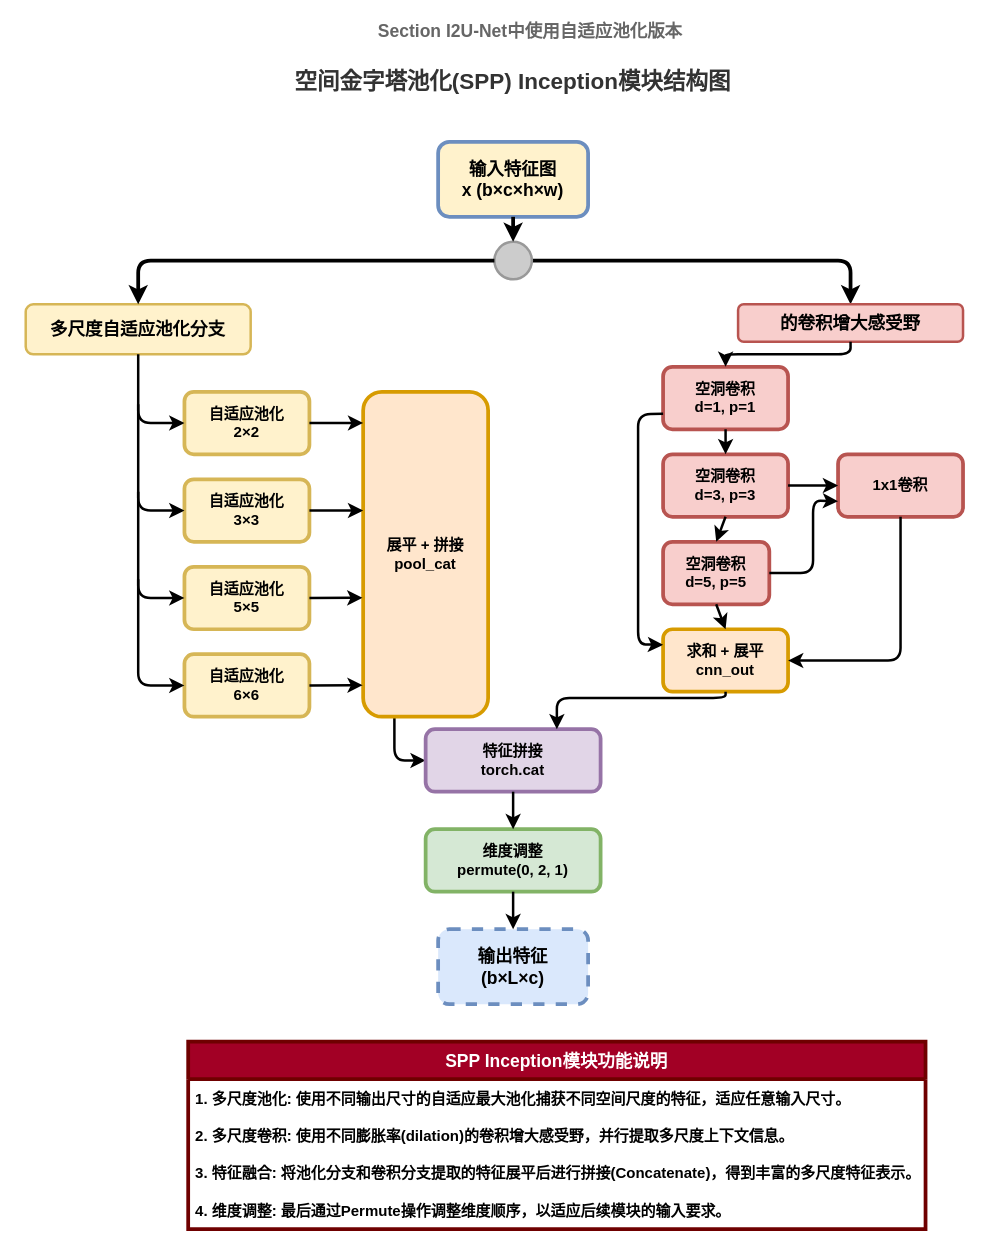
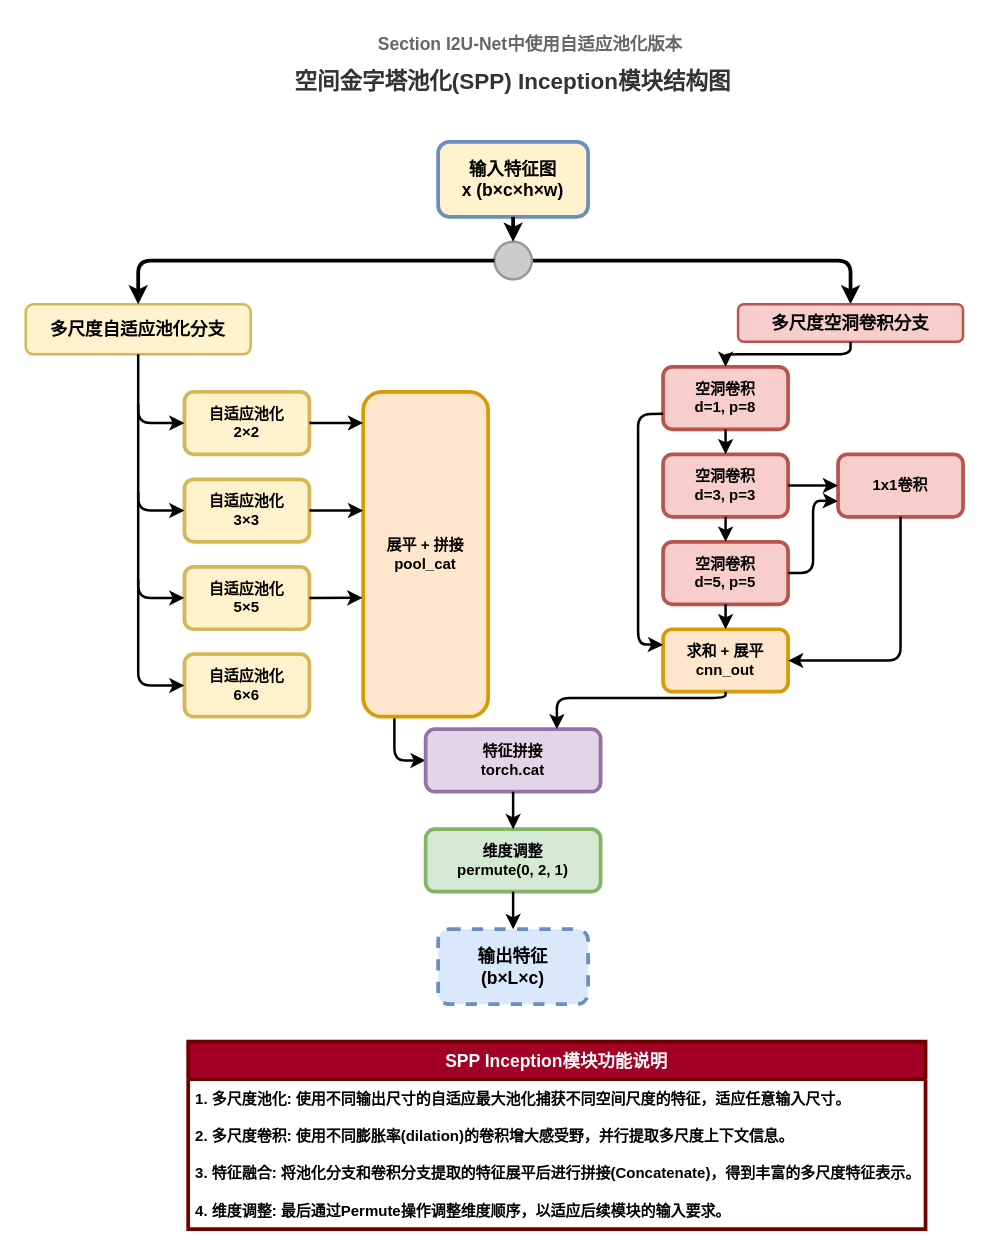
(531, 32) -> (531, 44)
(851, 323) -> (851, 323)
(726, 398) -> (726, 398)
(716, 573) -> (726, 573)
(331, 686) -> none
